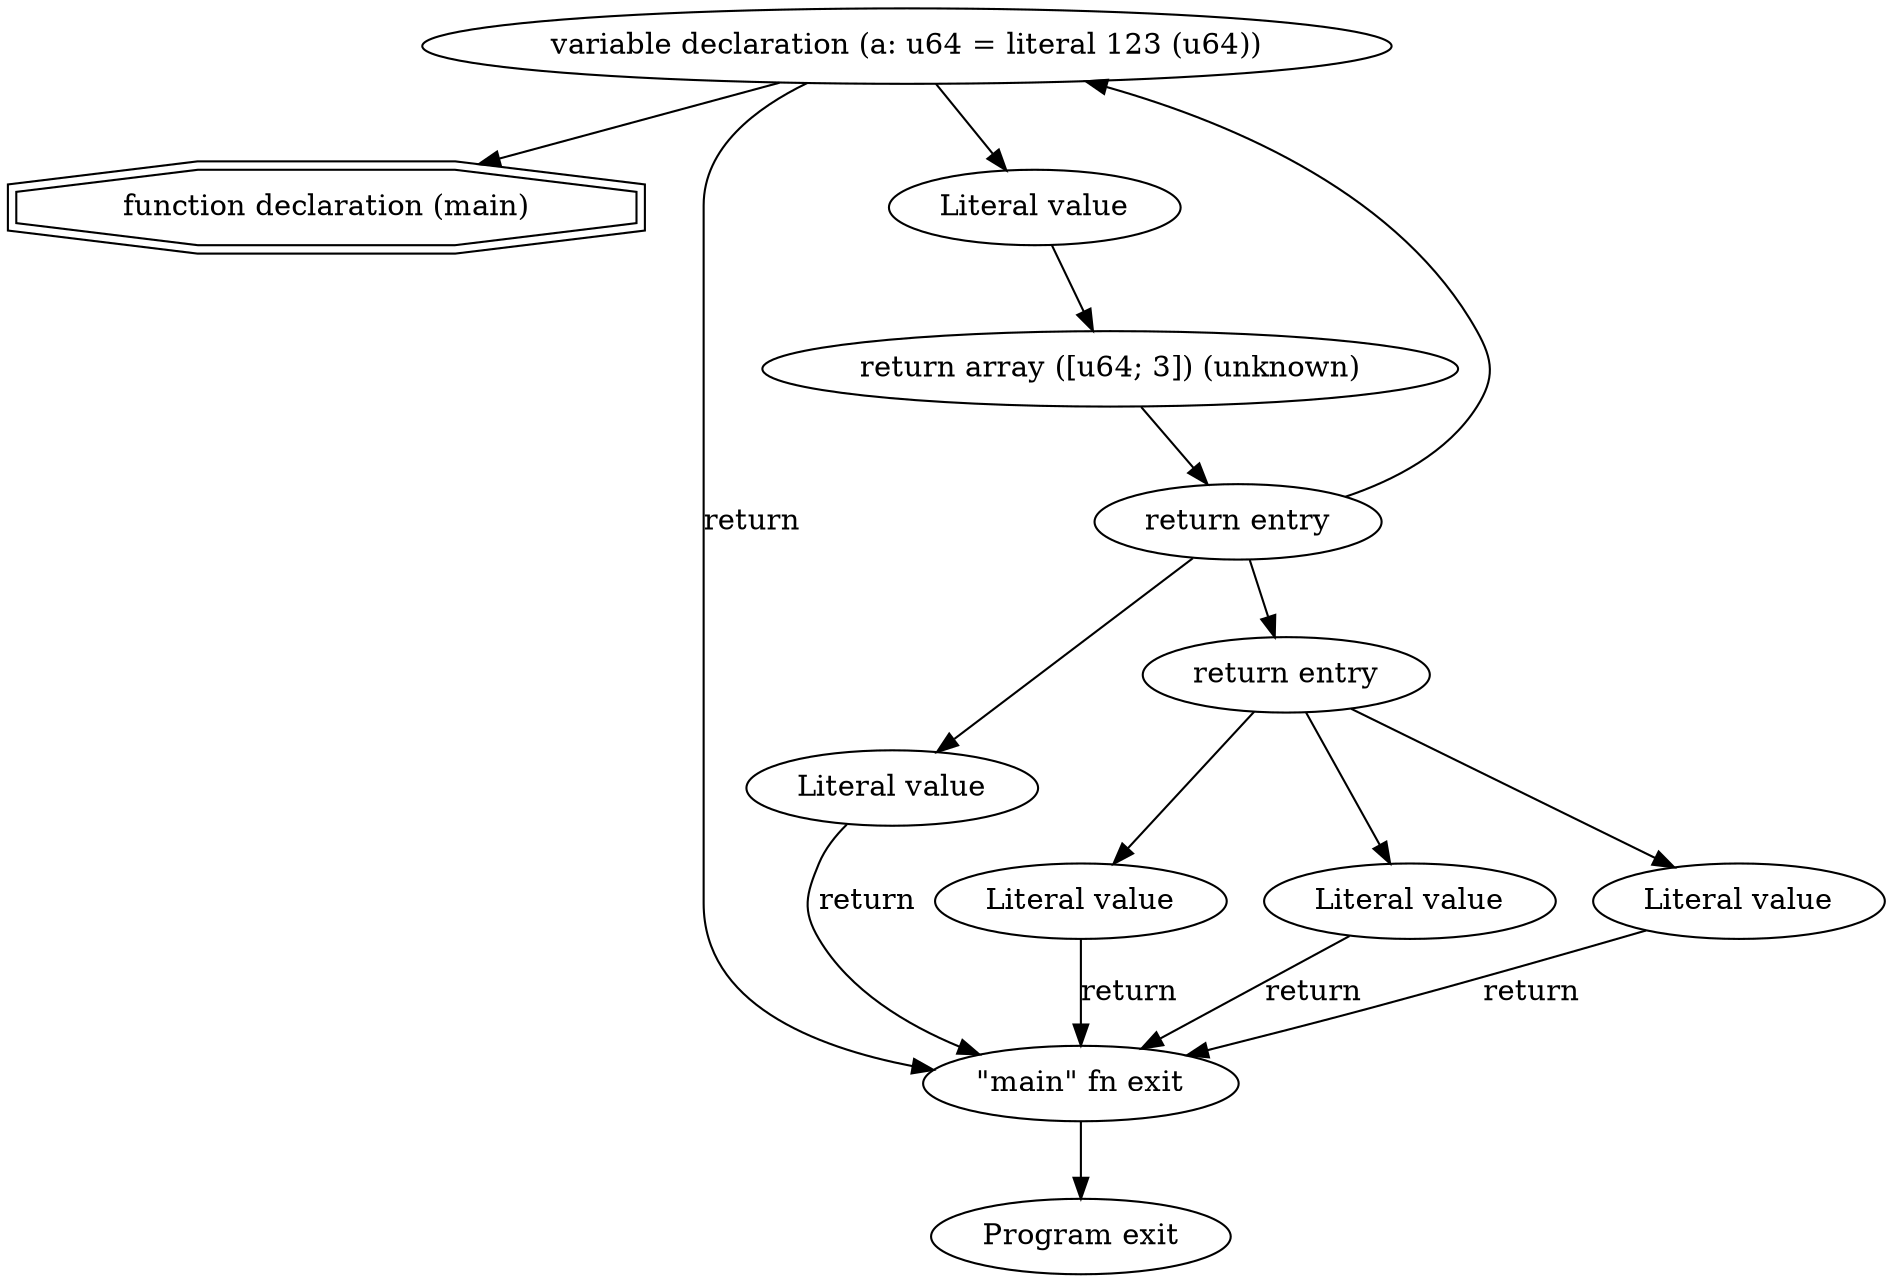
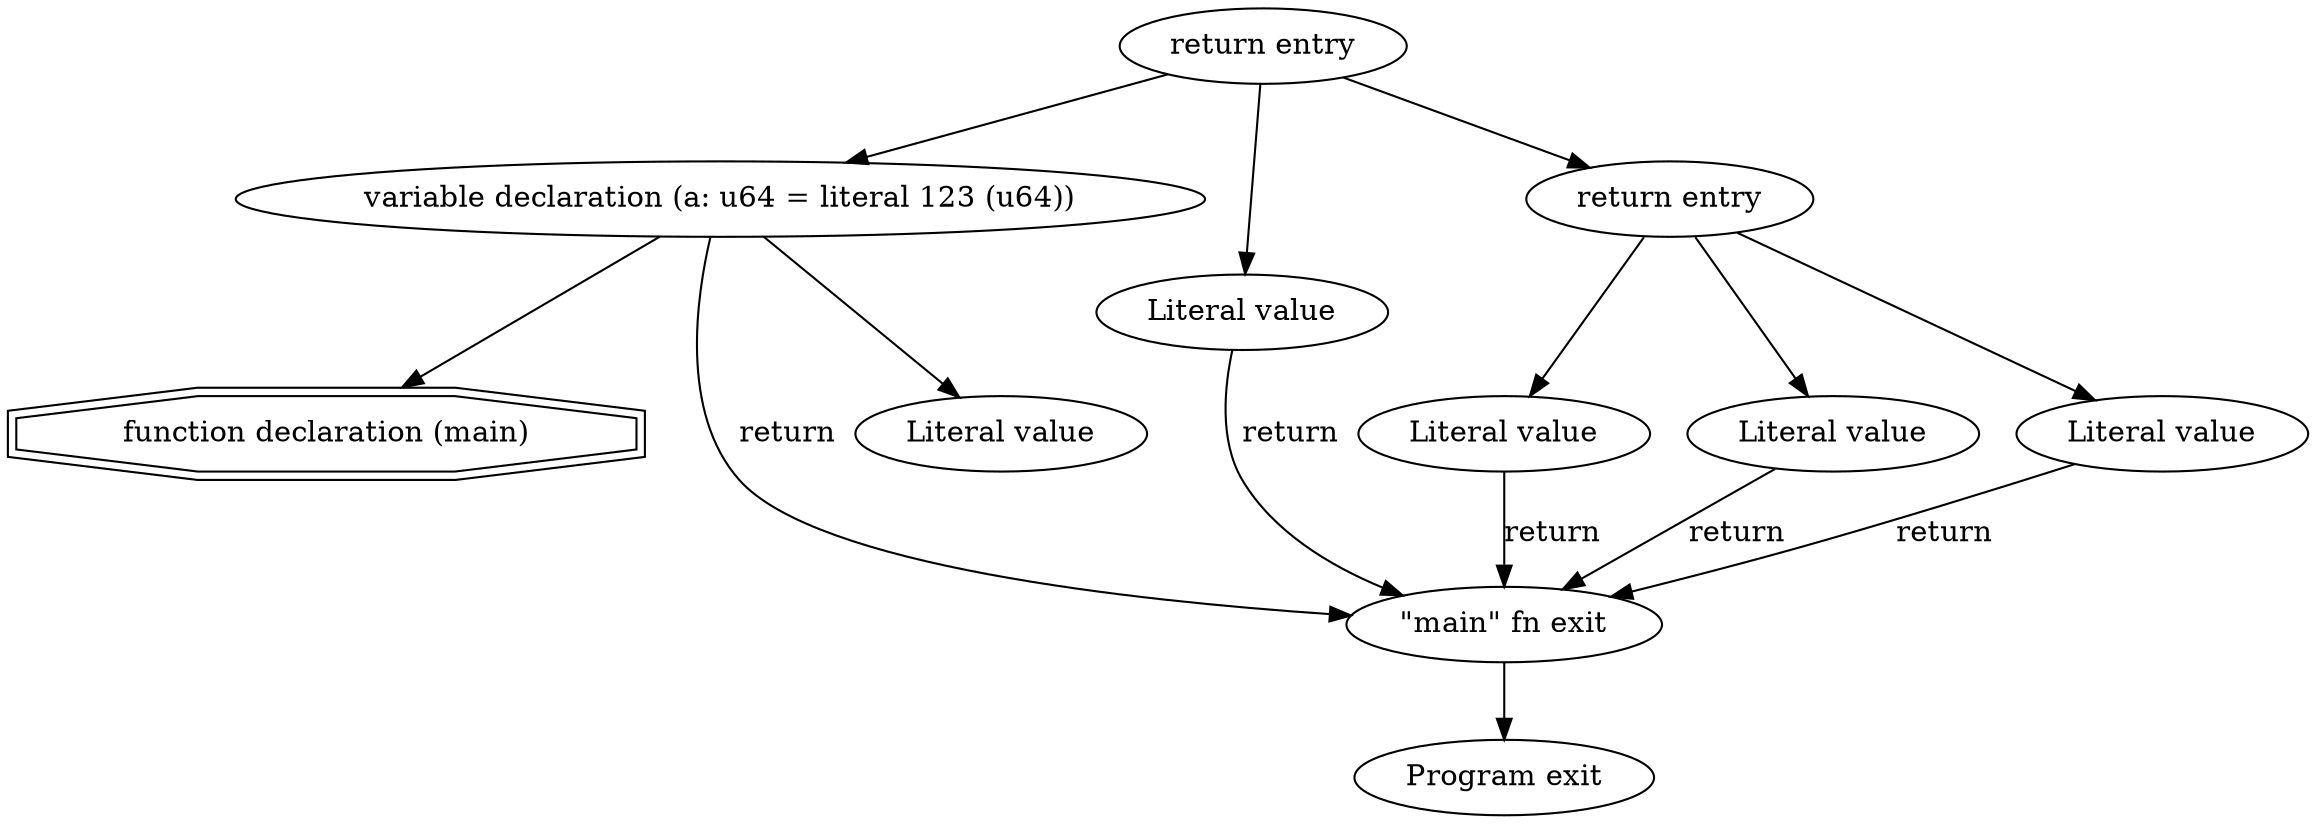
(1110, 369) -> none
